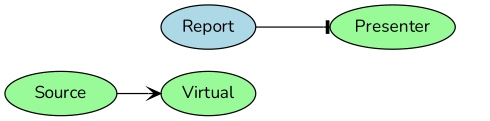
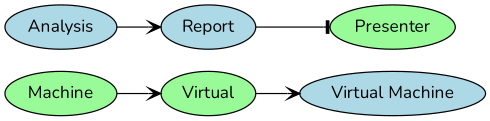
none -> (61, 27)
(61, 94) -> (61, 94)
none -> (393, 94)
